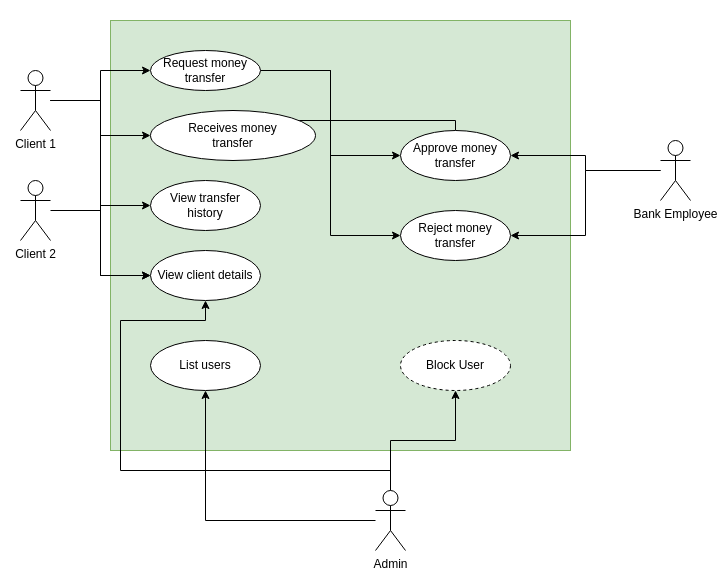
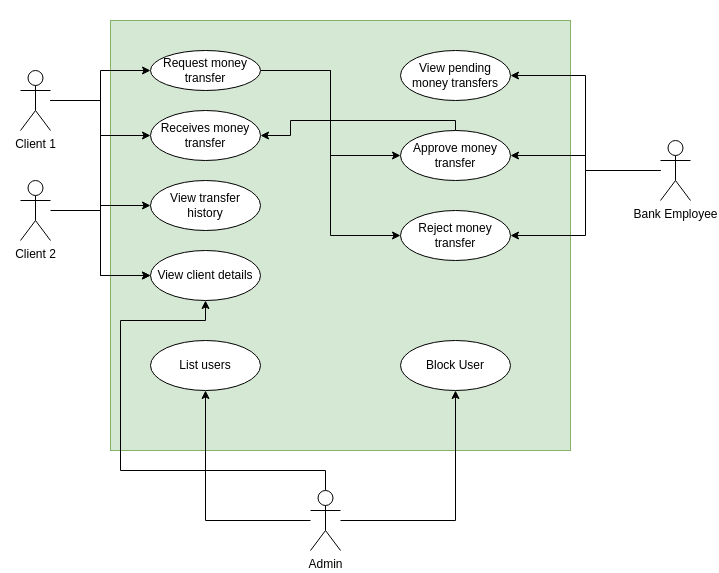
none -> (456, 76)
none -> (586, 82)
(233, 136) -> (206, 136)
(456, 366) -> (456, 366)
(391, 521) -> (326, 521)
